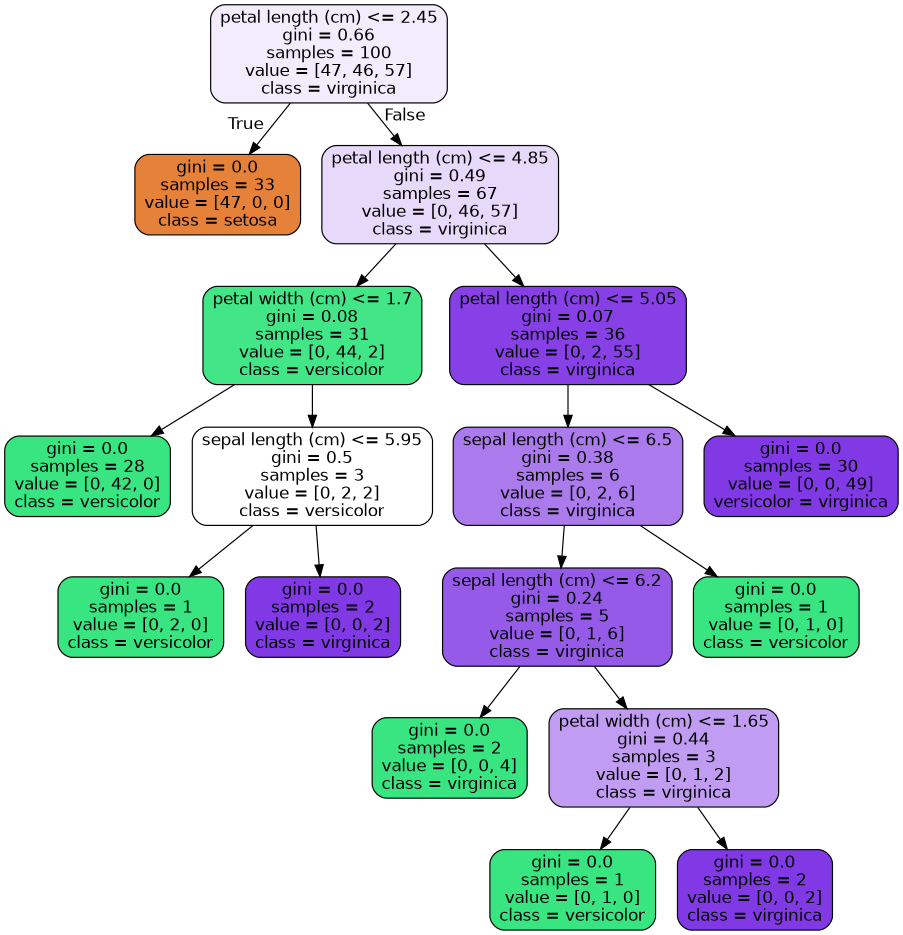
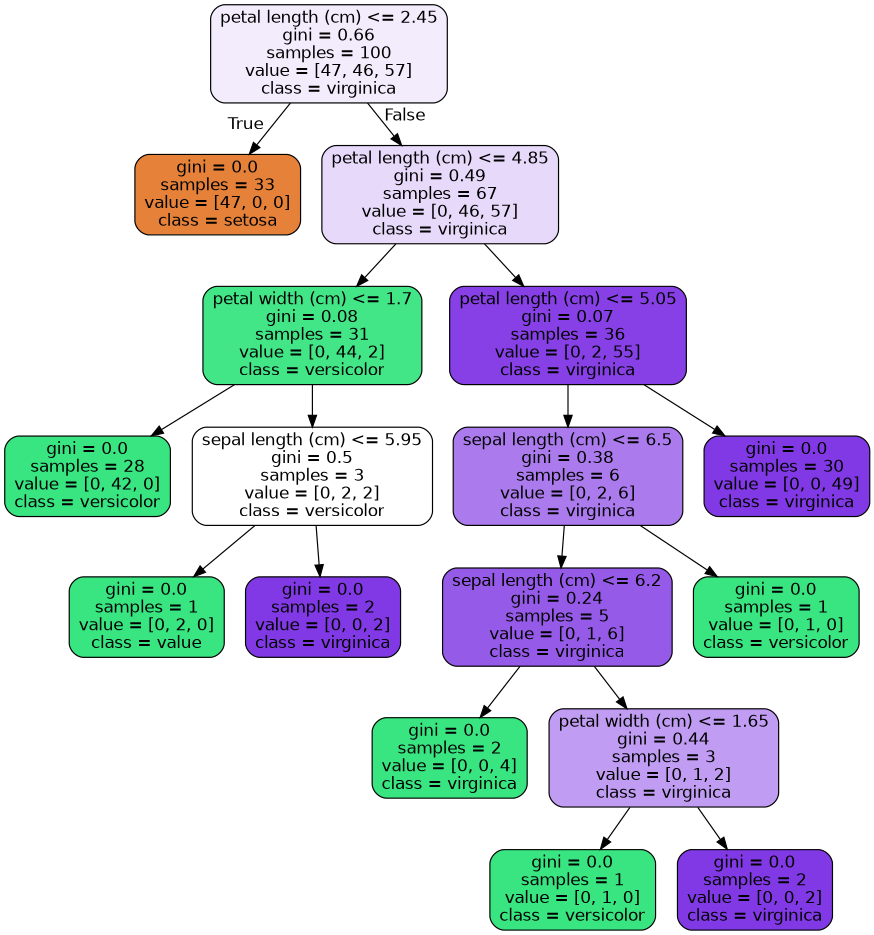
(801, 476) -> (787, 476)
(141, 617) -> (147, 617)
